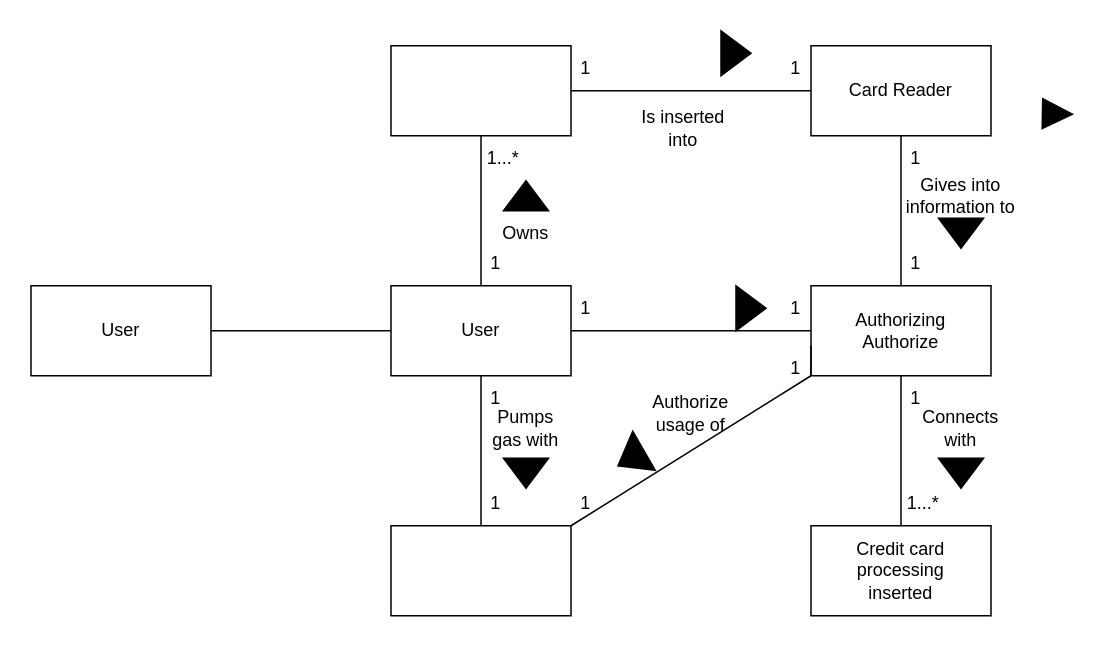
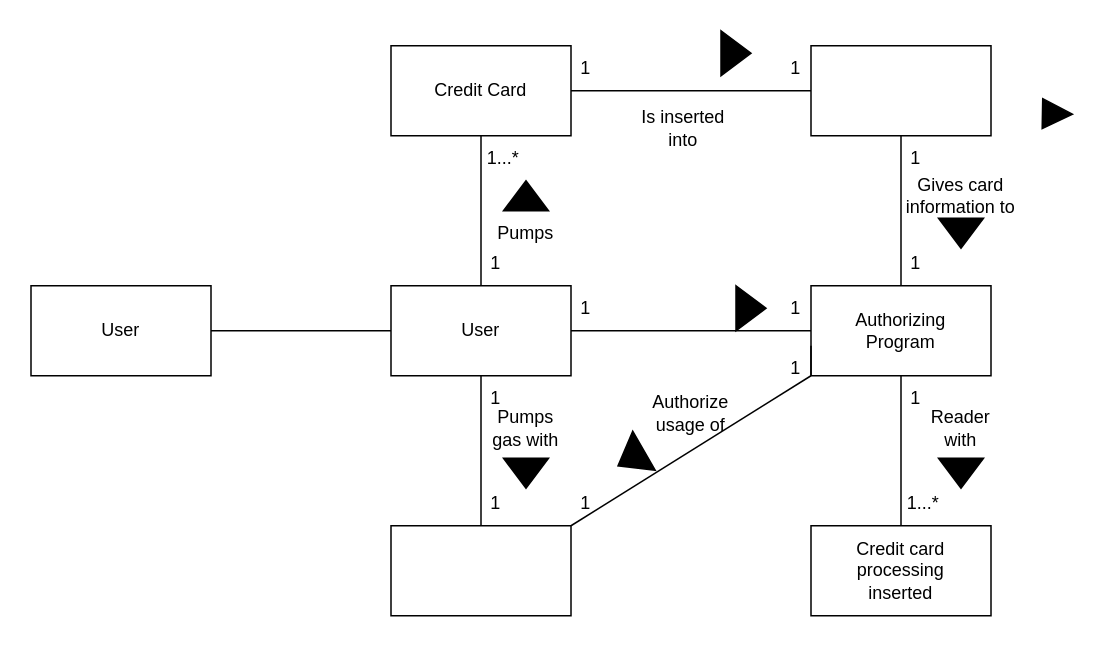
none -> (481, 91)
(901, 91) -> none
(961, 196) -> (961, 196)
(526, 233) -> (526, 233)
(901, 331) -> (901, 331)
(961, 428) -> (961, 428)
